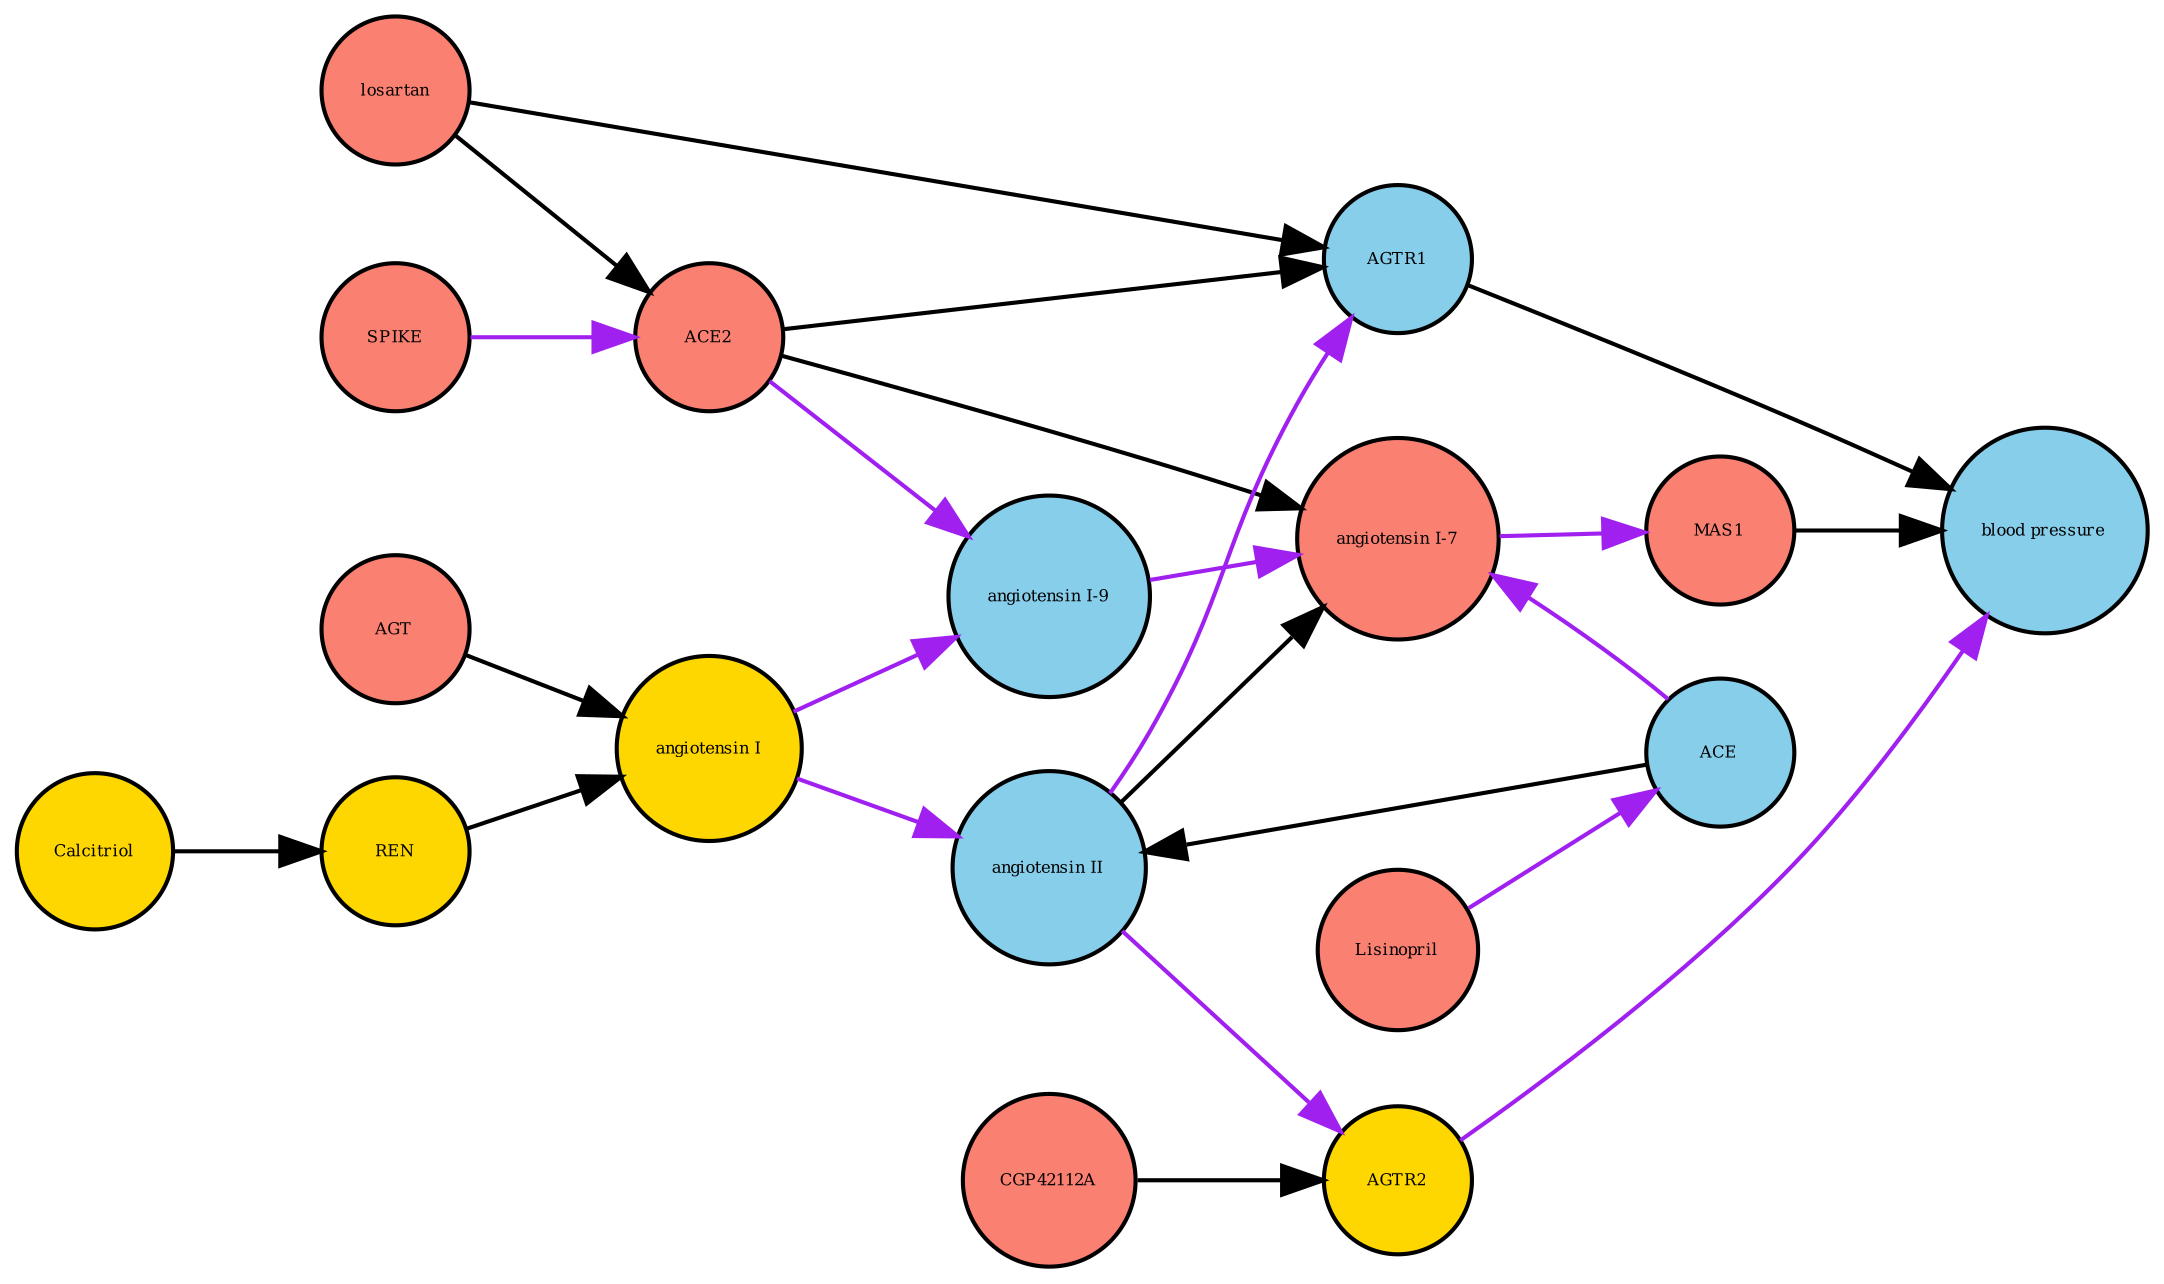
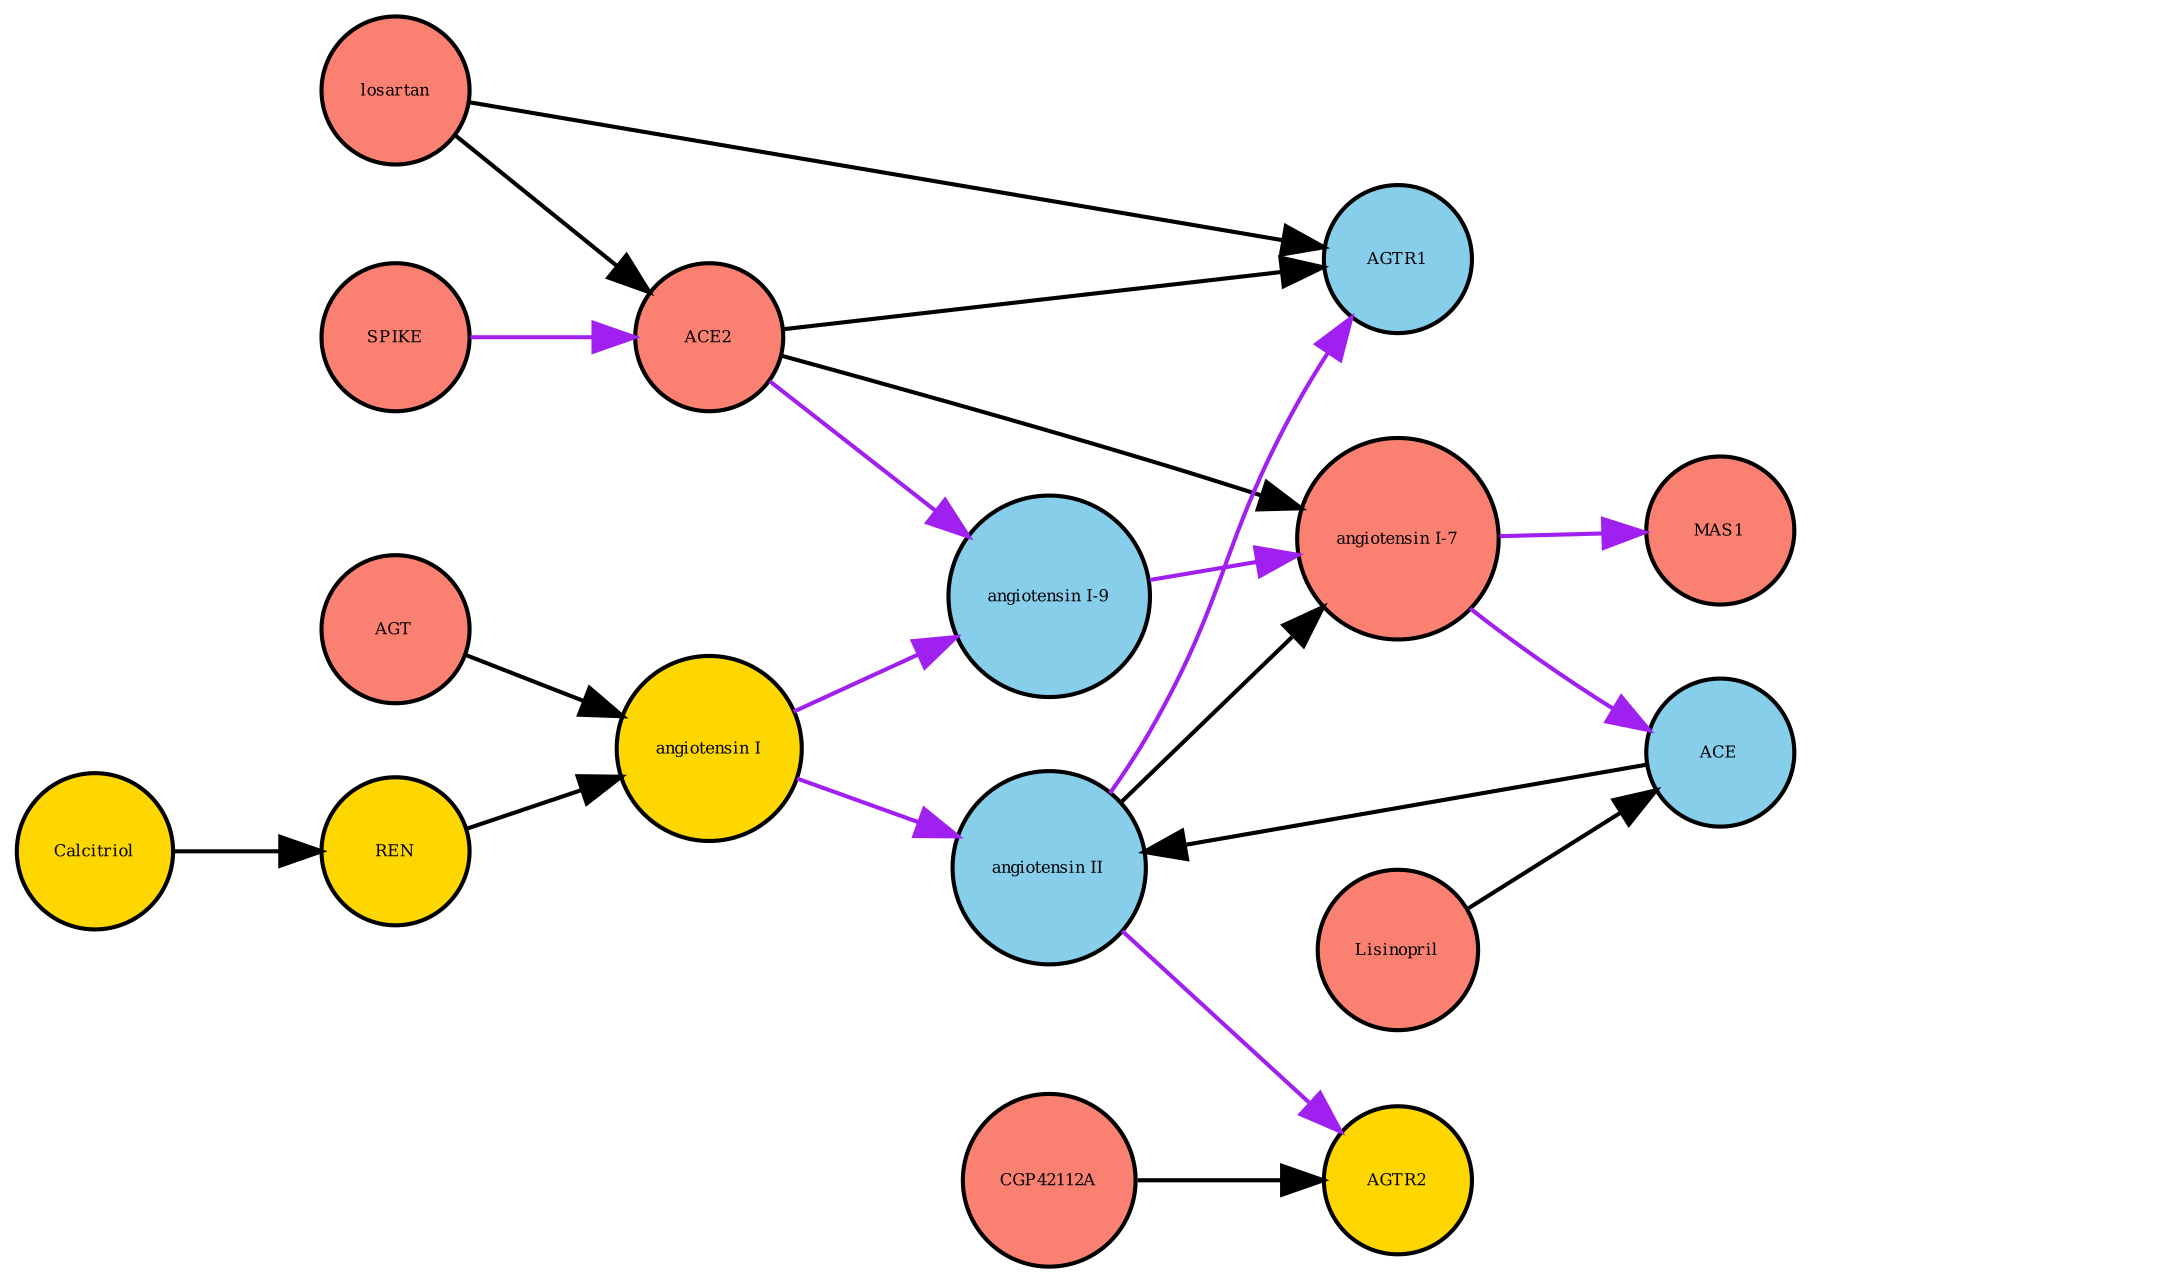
(2045, 531) -> none
(1599, 646) -> (1541, 661)
(1545, 860) -> (1545, 860)
